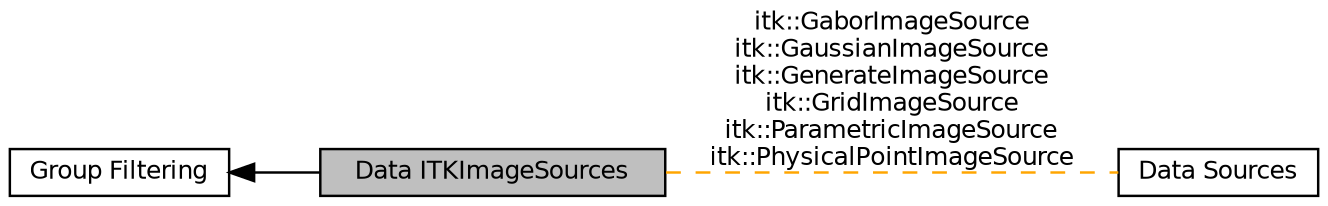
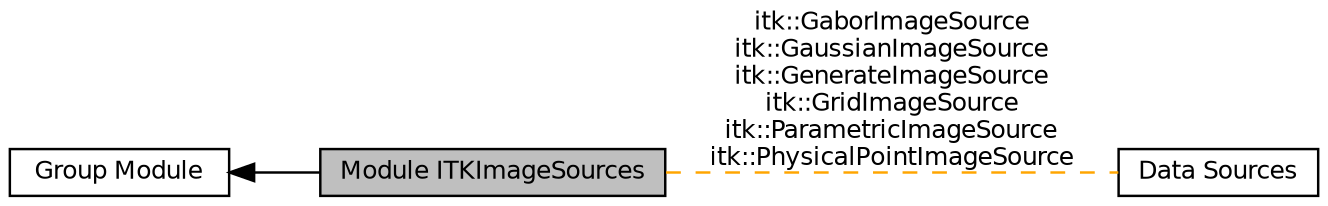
(119, 172) -> (119, 172)
(493, 172) -> (493, 172)
